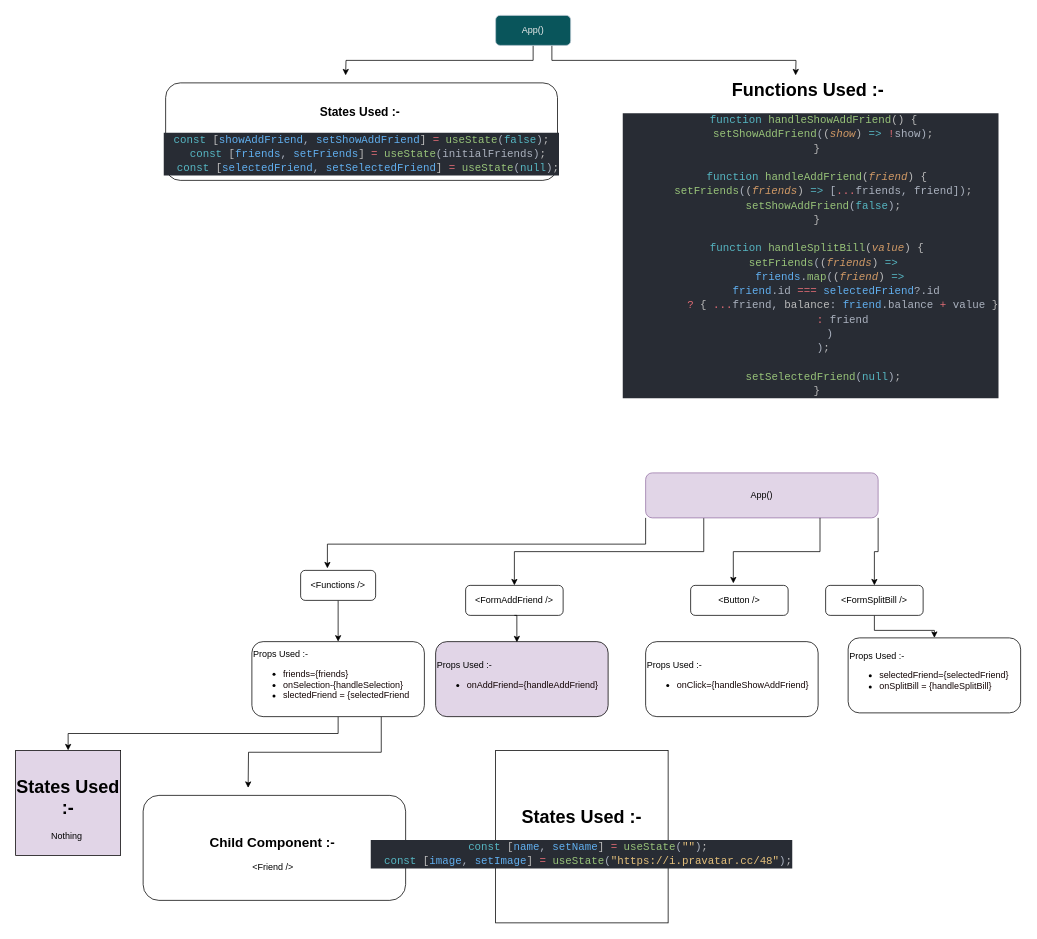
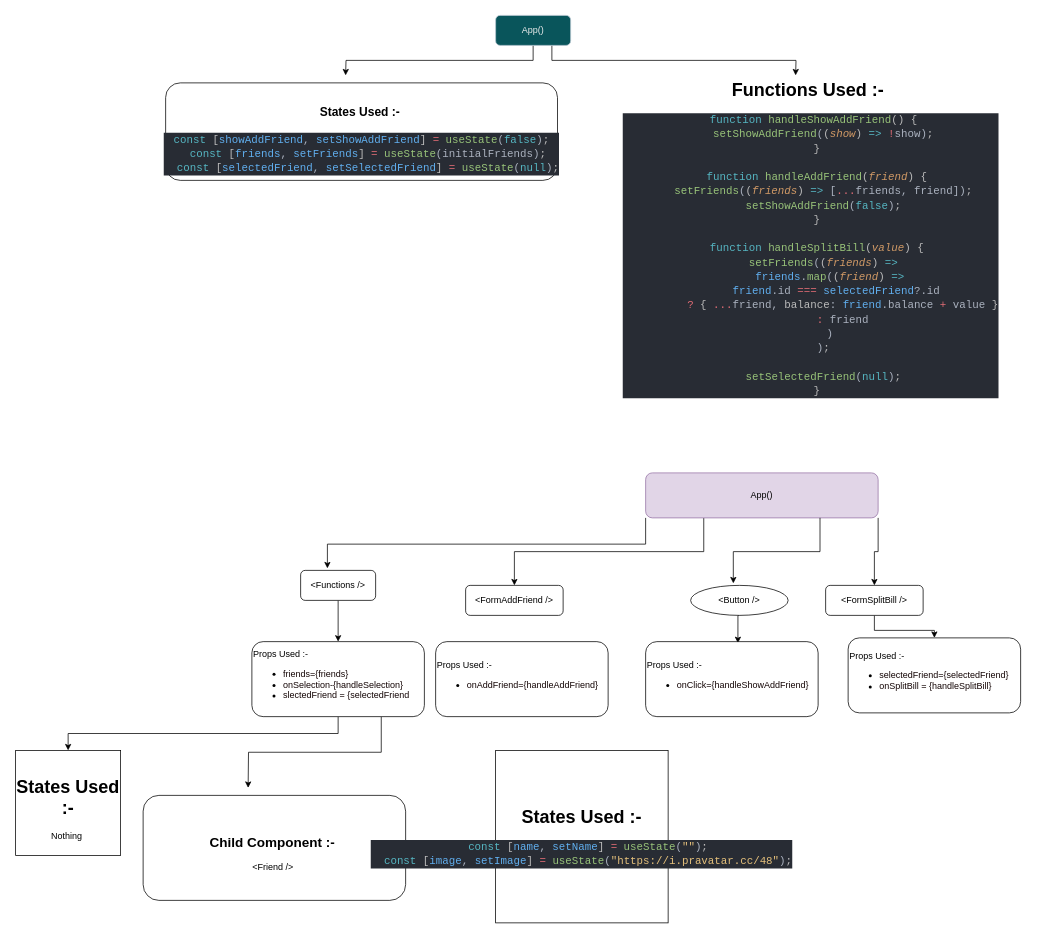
(739, 600) -> (739, 600)
(517, 636) -> none
none -> (738, 636)
(522, 679) -> (522, 679)
(68, 803) -> (68, 803)
